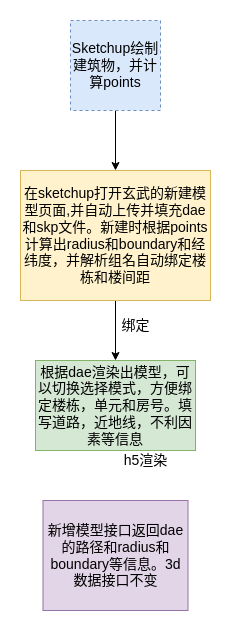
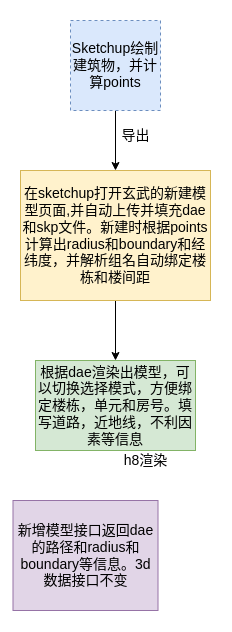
none -> (136, 136)
(136, 326) -> none
(146, 461) -> (146, 461)
(116, 556) -> (86, 556)
